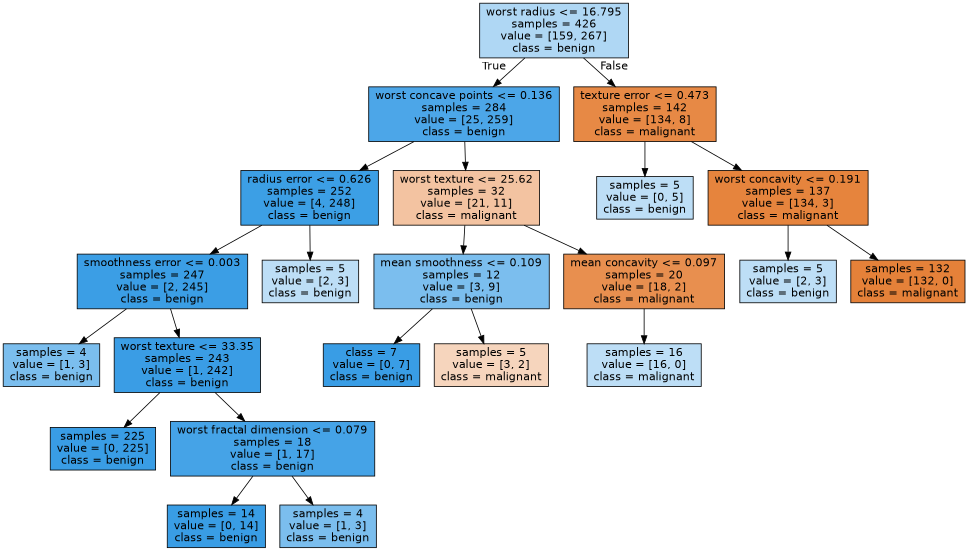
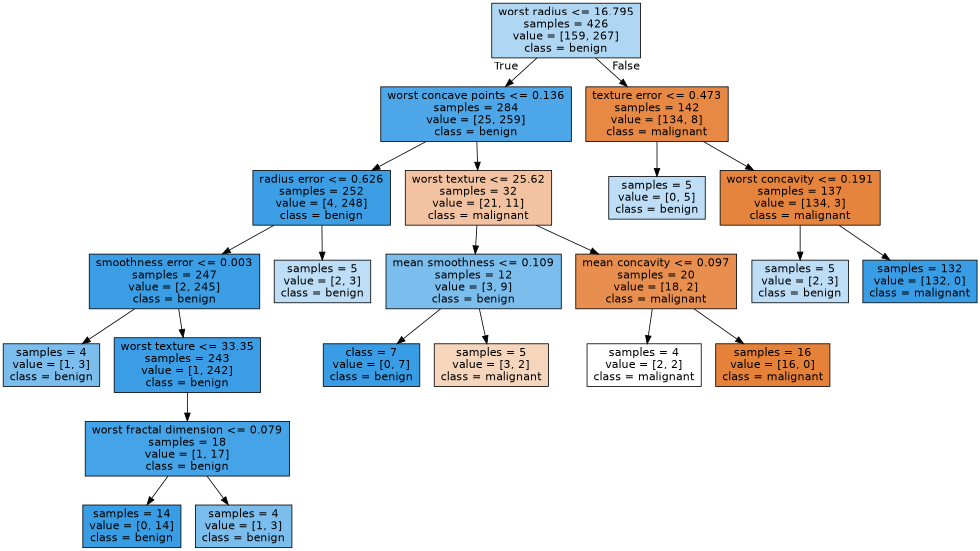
(908, 281) -> (920, 281)
(644, 365) -> (773, 365)
none -> (644, 365)
(103, 449) -> none
